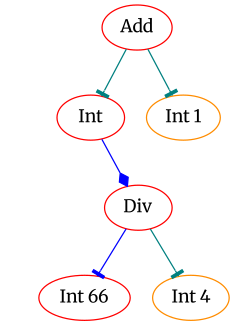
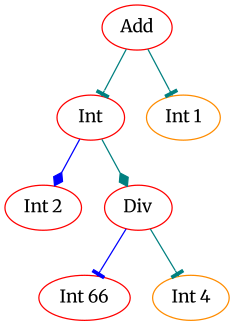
(111, 156) -> (111, 156)
none -> (43, 208)
